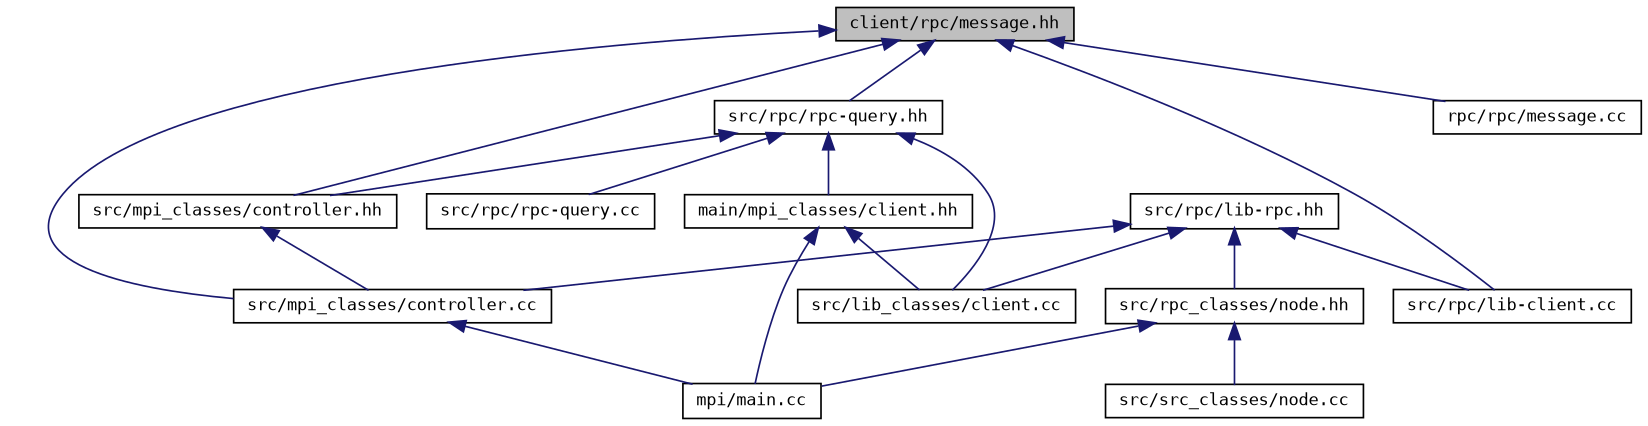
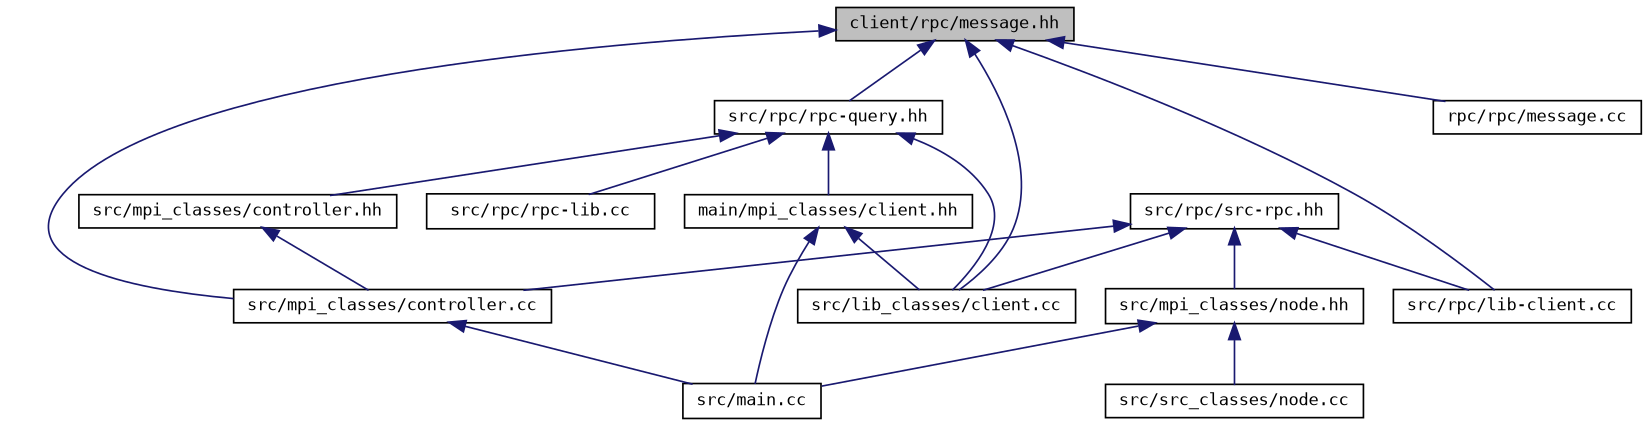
(588, 120) -> (1021, 178)
(541, 211) -> (541, 211)
(1234, 211) -> (1234, 211)
(1234, 306) -> (1234, 306)
(752, 401) -> (752, 401)
